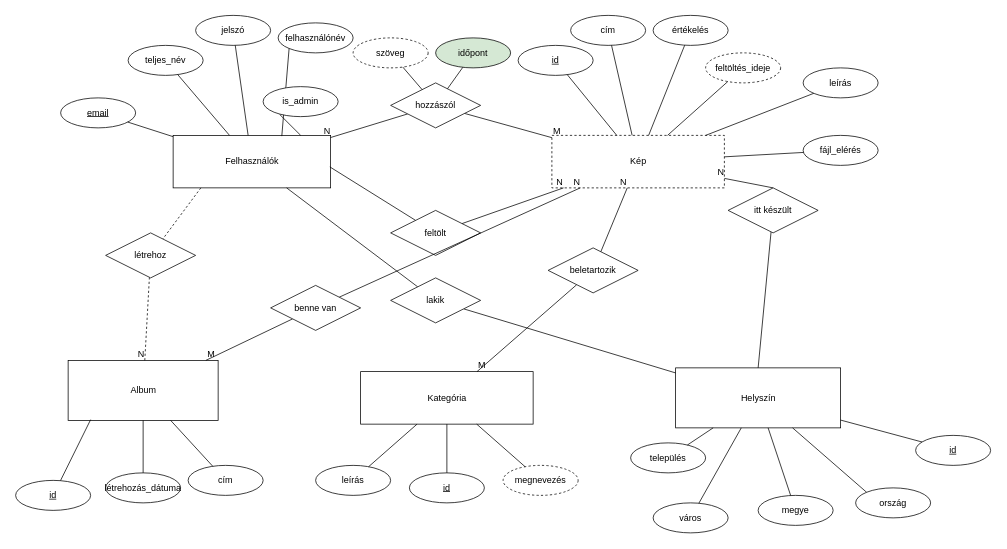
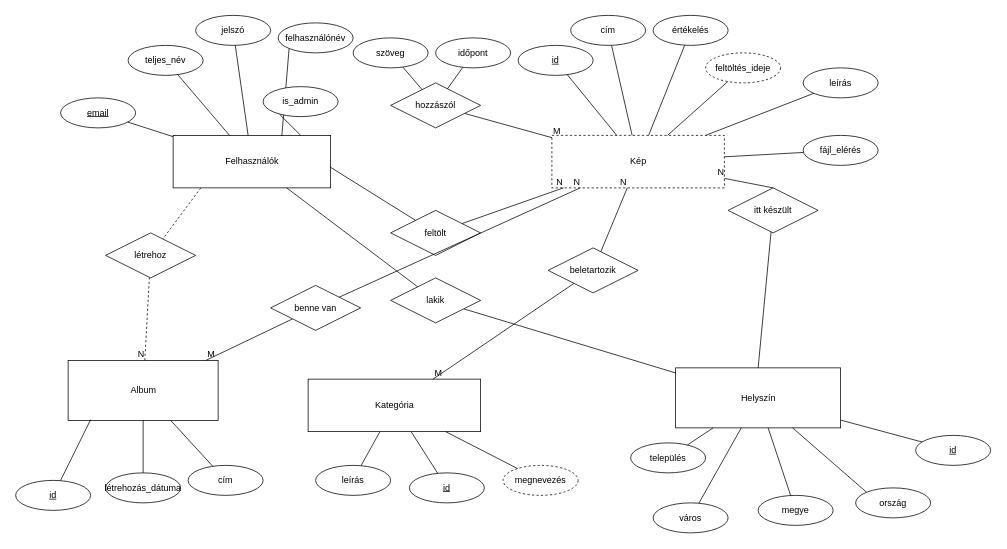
(390, 53) -> (390, 53)
(473, 53) -> (473, 53)
(369, 126) -> none
(447, 398) -> (394, 405)
